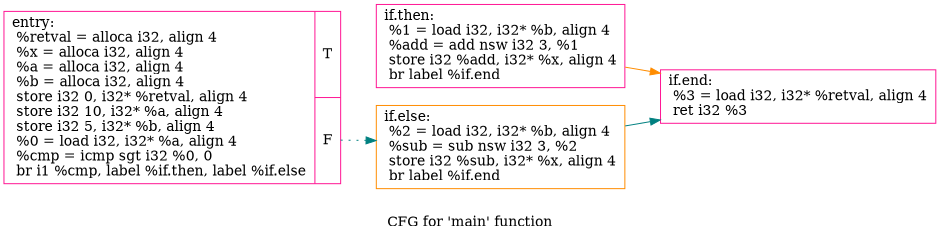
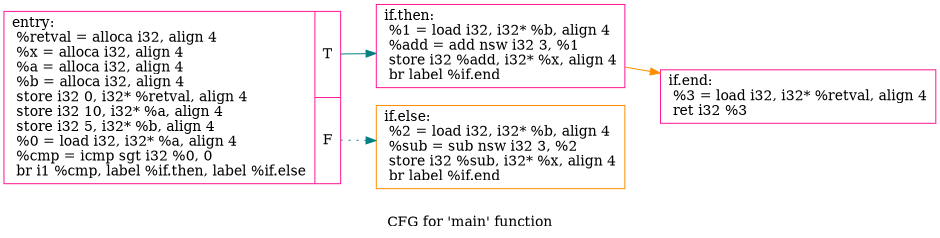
none -> (353, 54)
(638, 124) -> none
